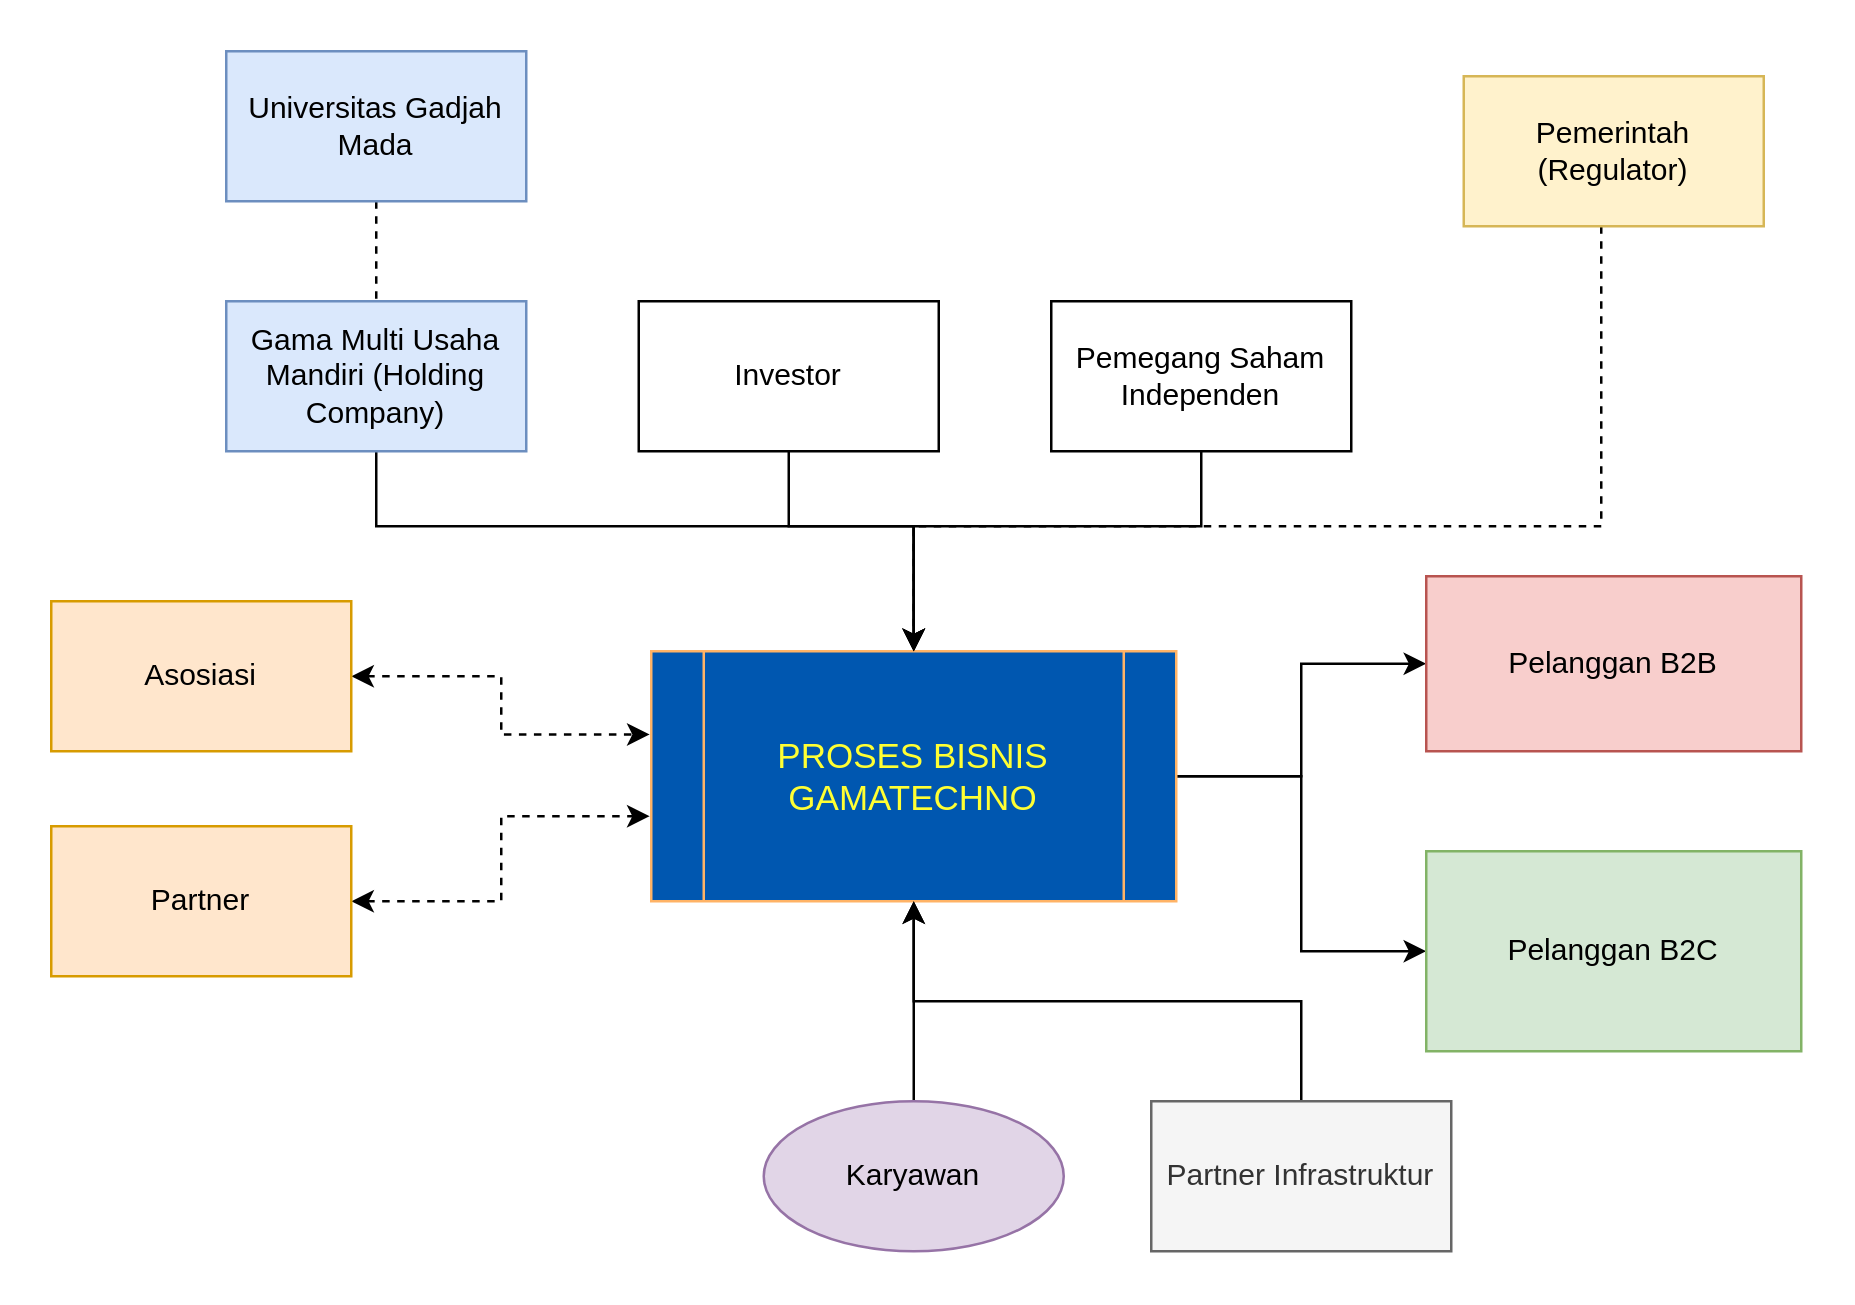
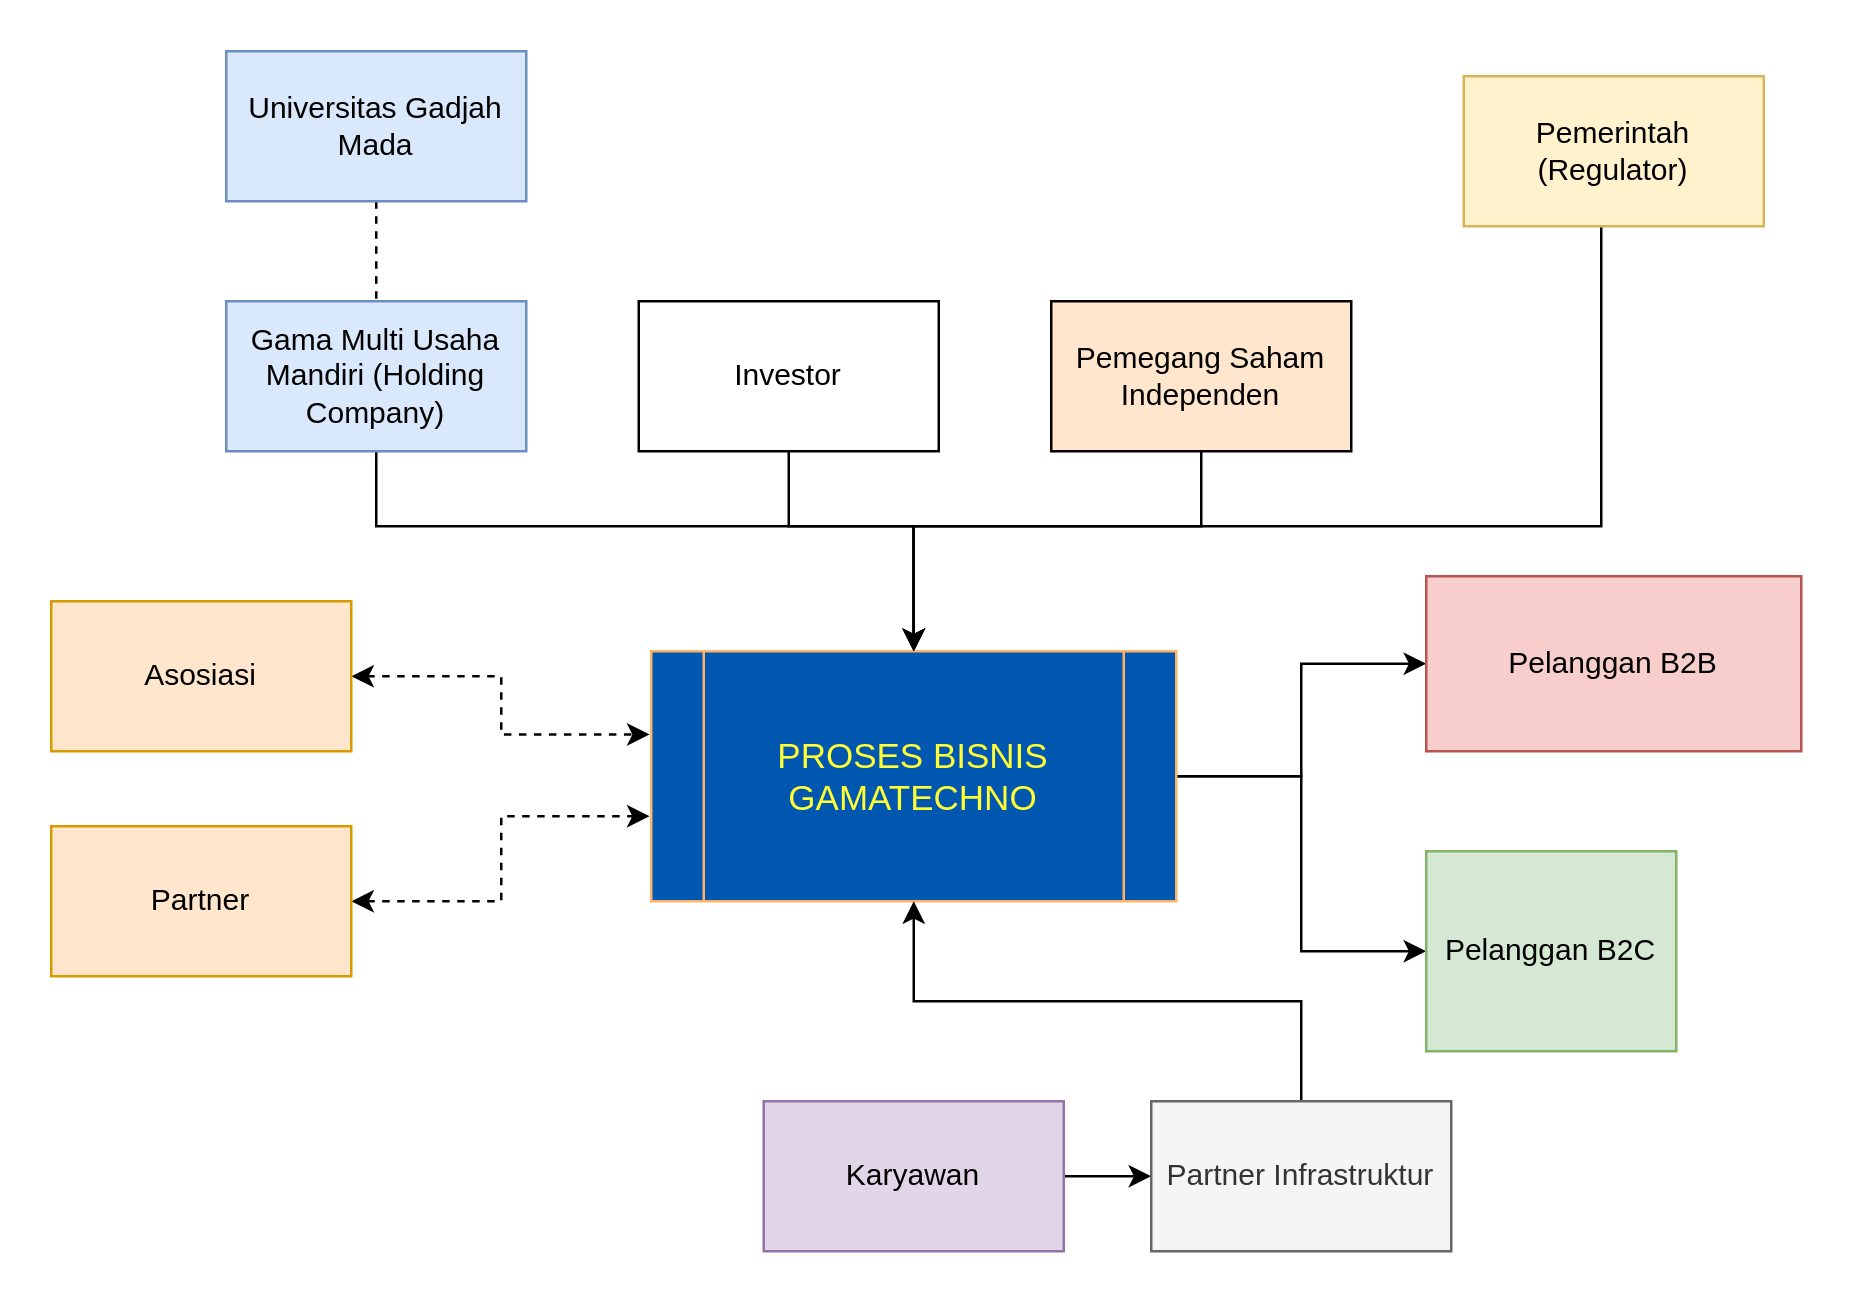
(1201, 376) -> (1201, 376)
(1554, 526) -> (1554, 526)
(1614, 951) -> (1551, 951)
(914, 1053) -> (1112, 1176)
(914, 1176) -> (914, 1176)
